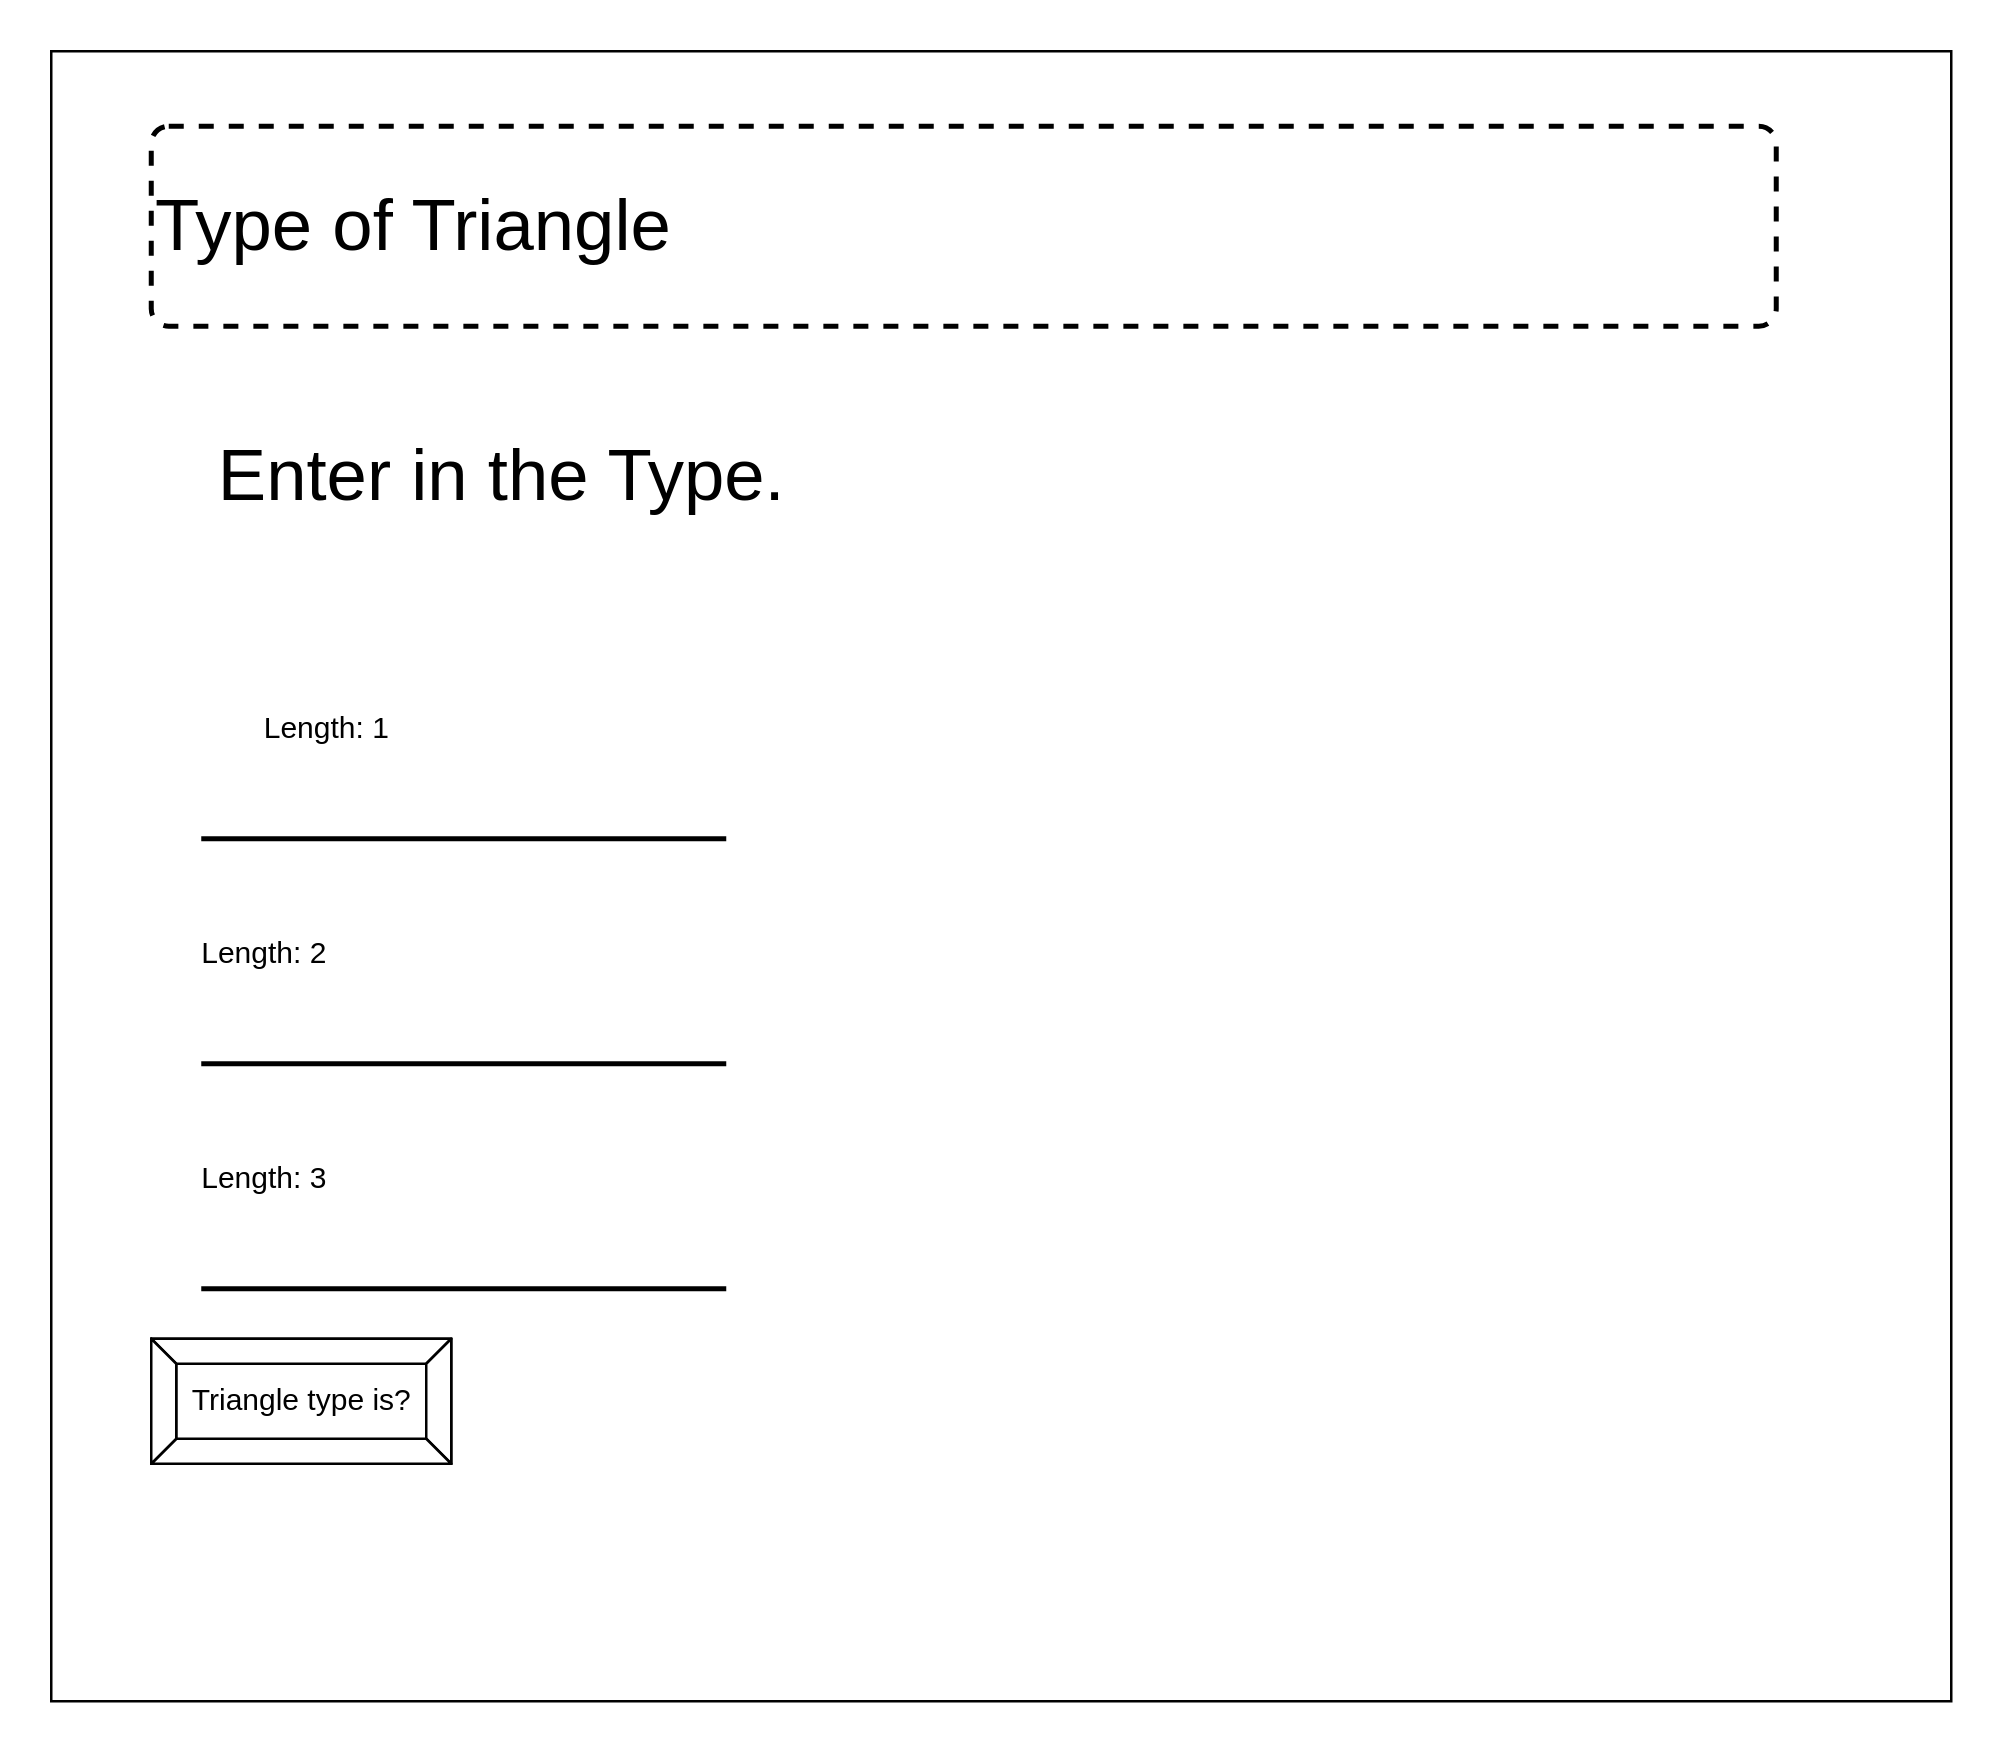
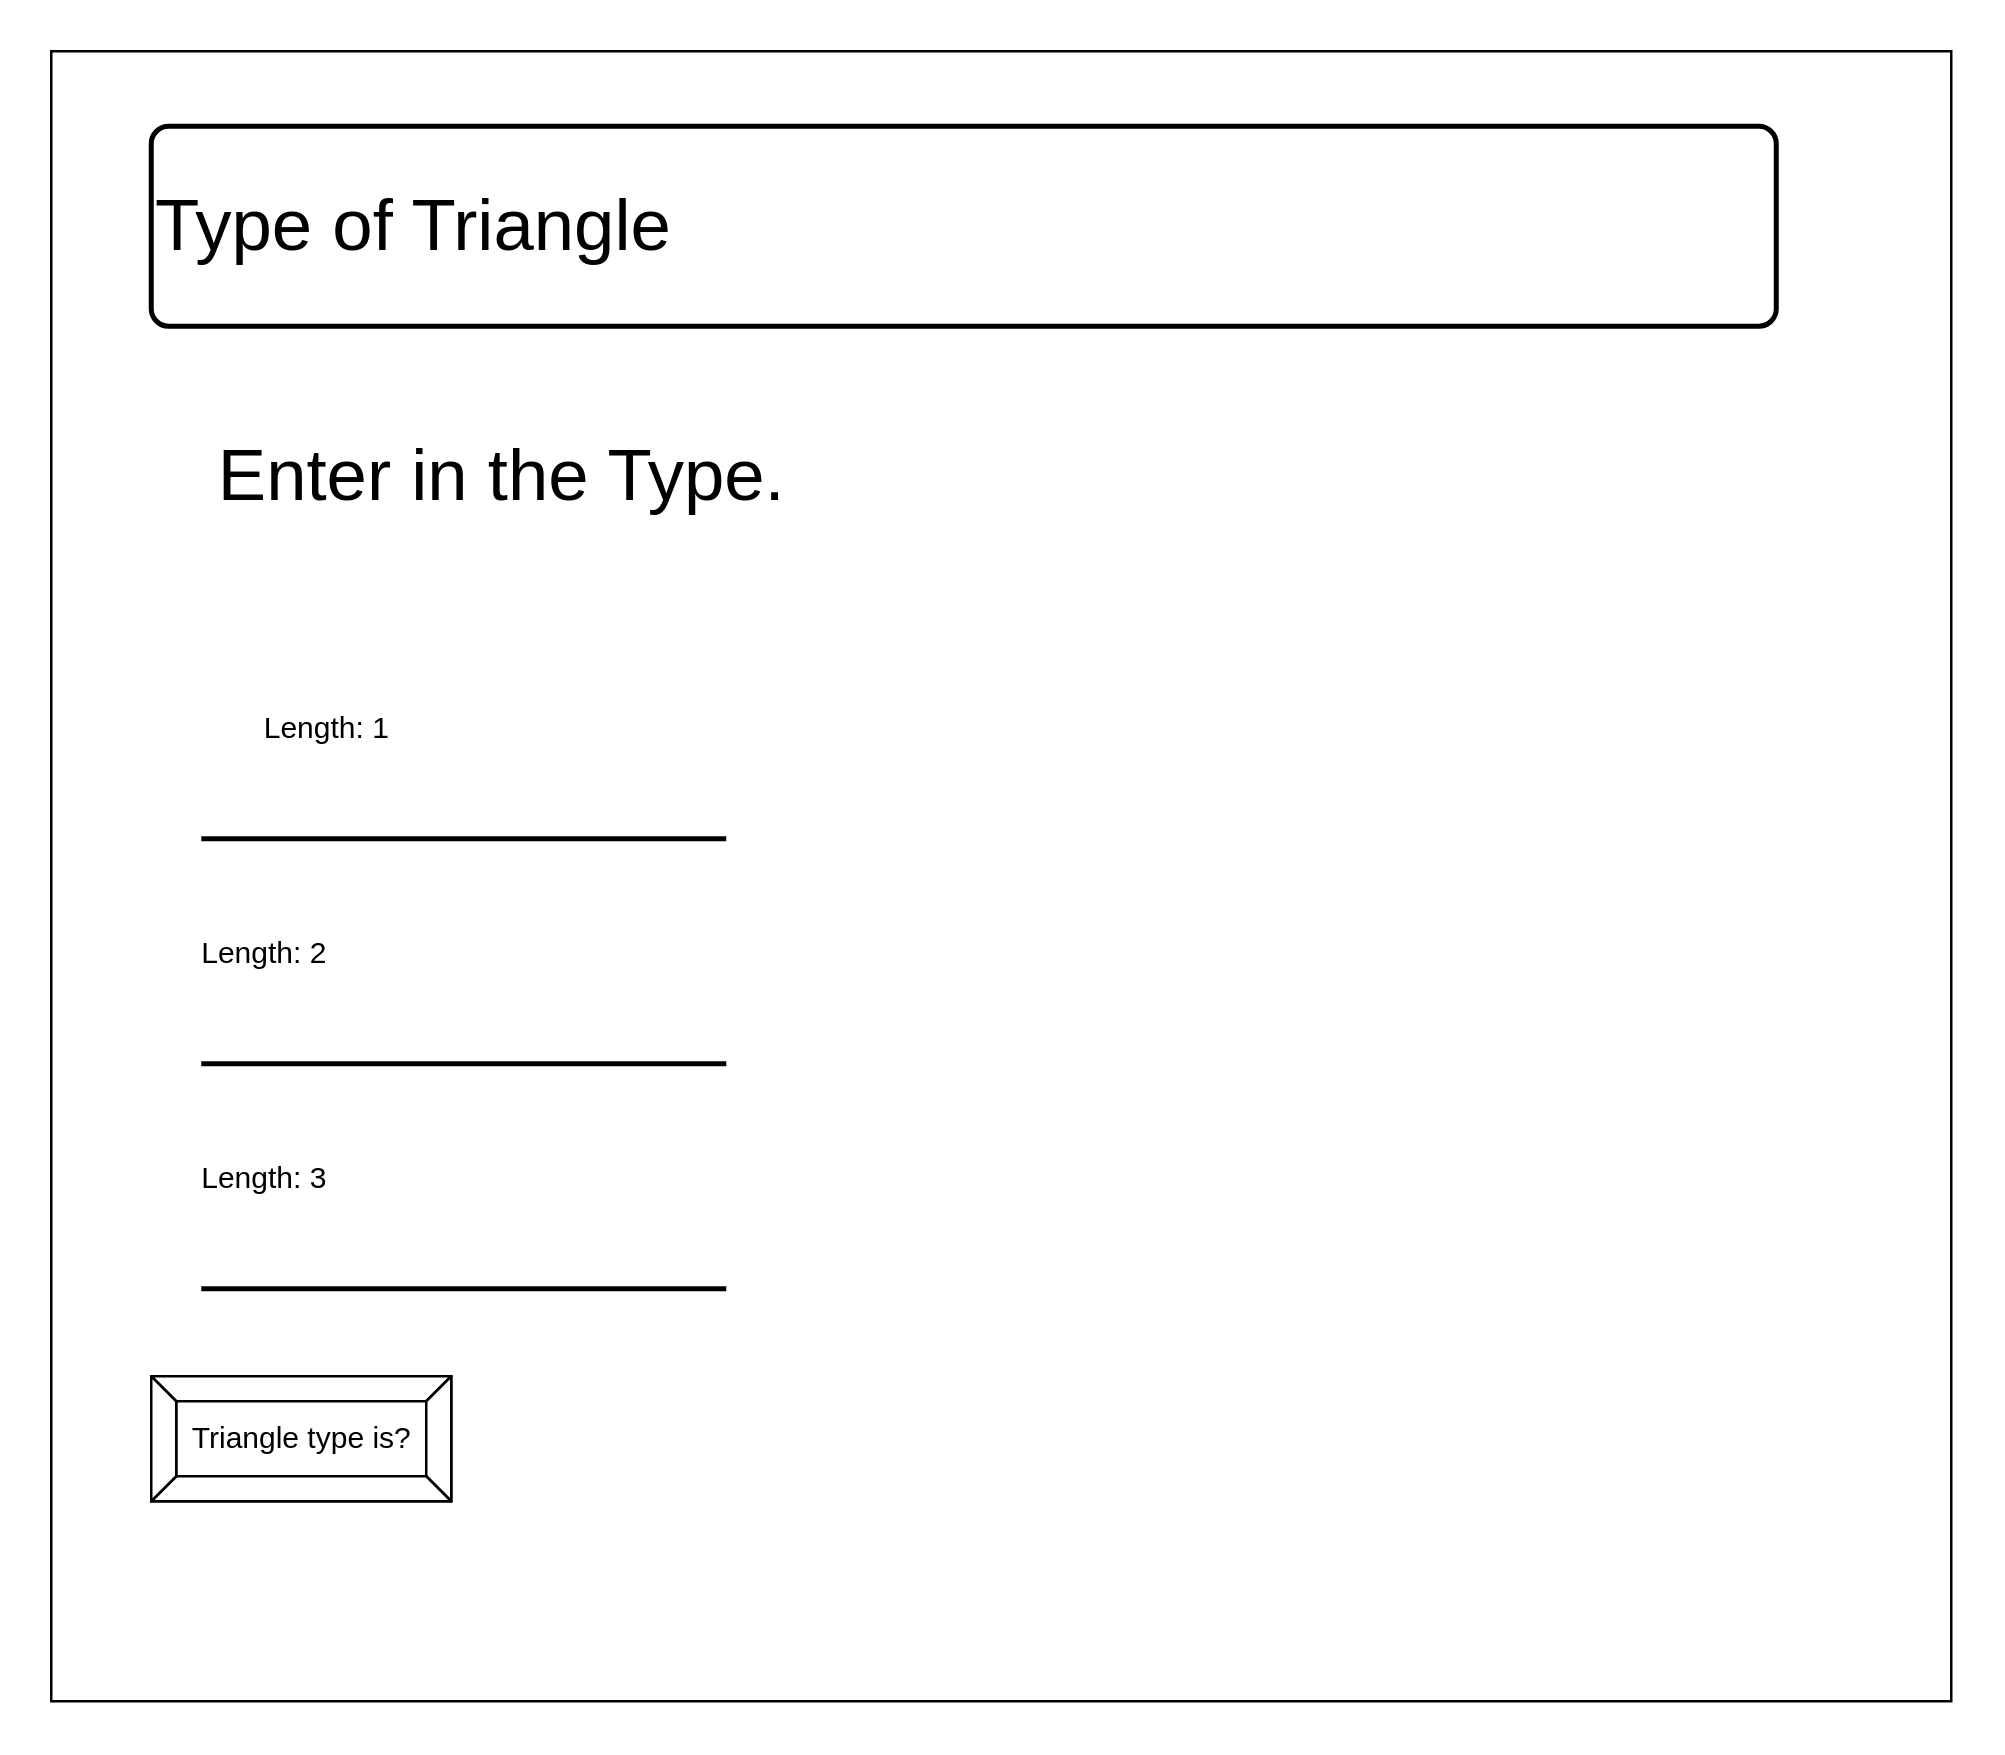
(964, 226) -> (964, 226)
(301, 1401) -> (301, 1439)
